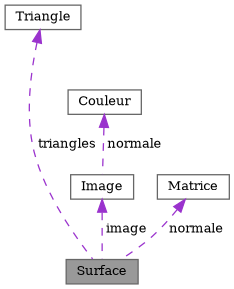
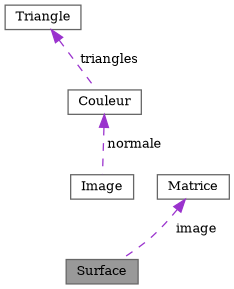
(36, 158) -> (78, 65)
(195, 229) -> (195, 229)
(102, 236) -> none
